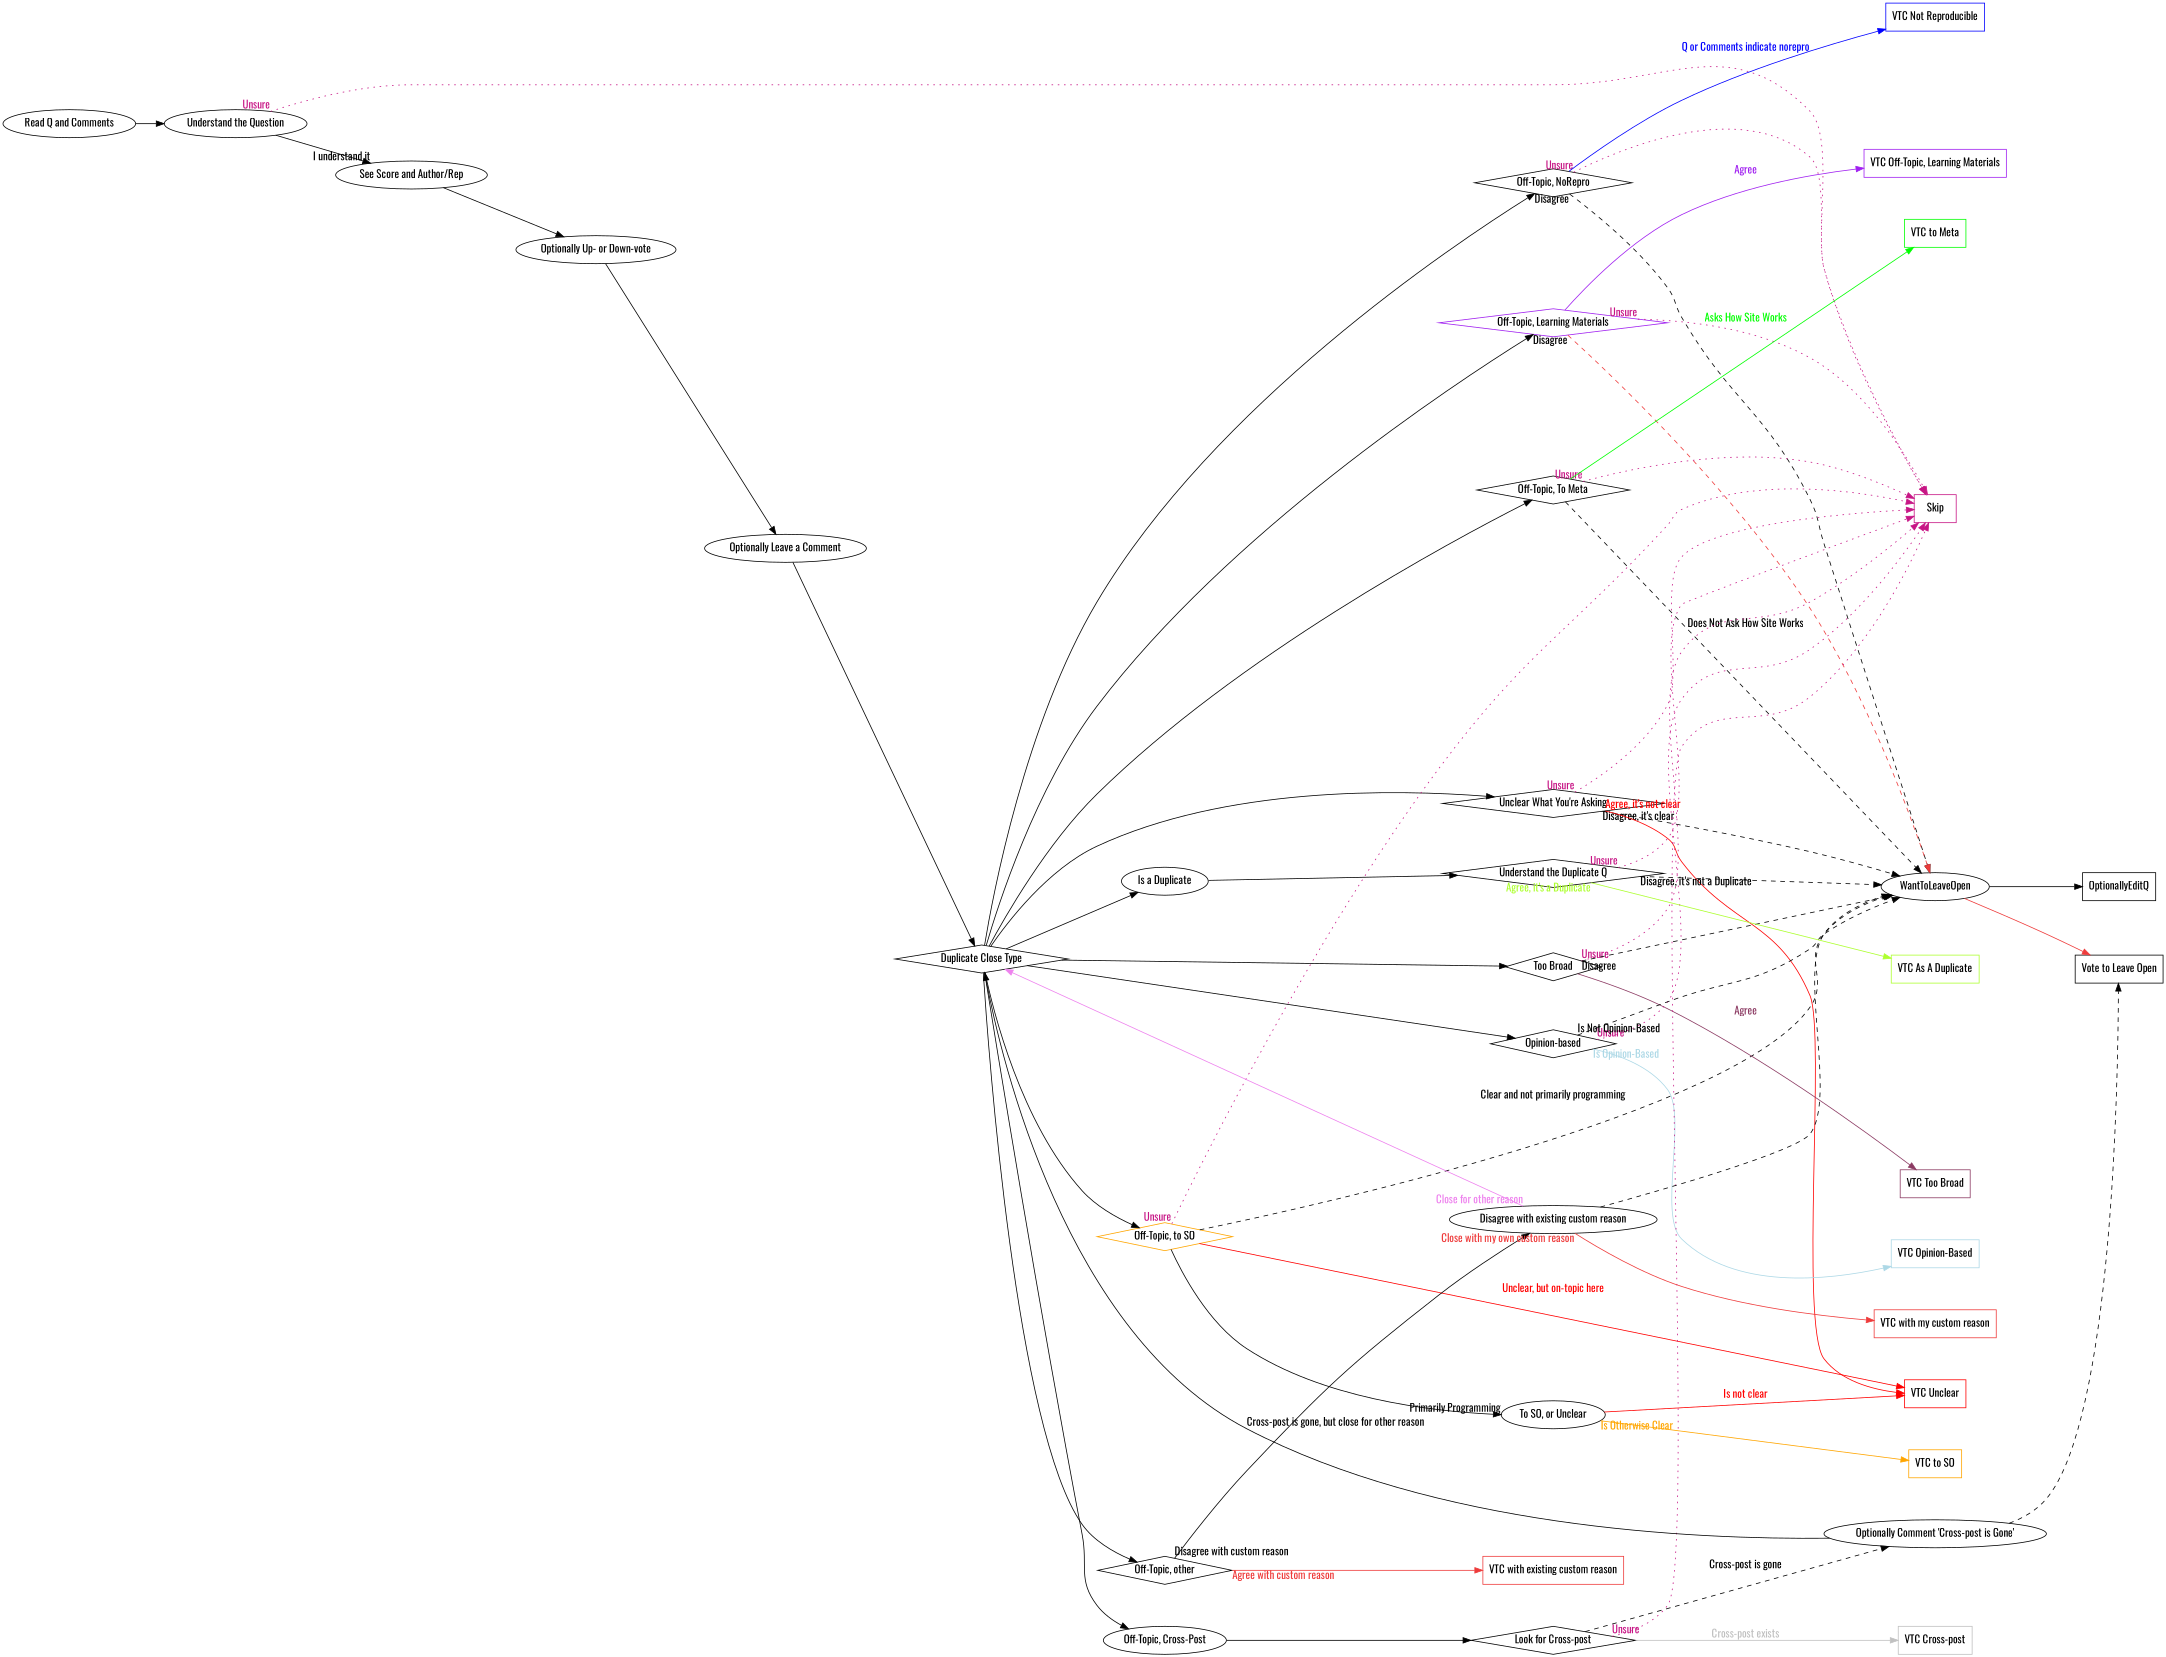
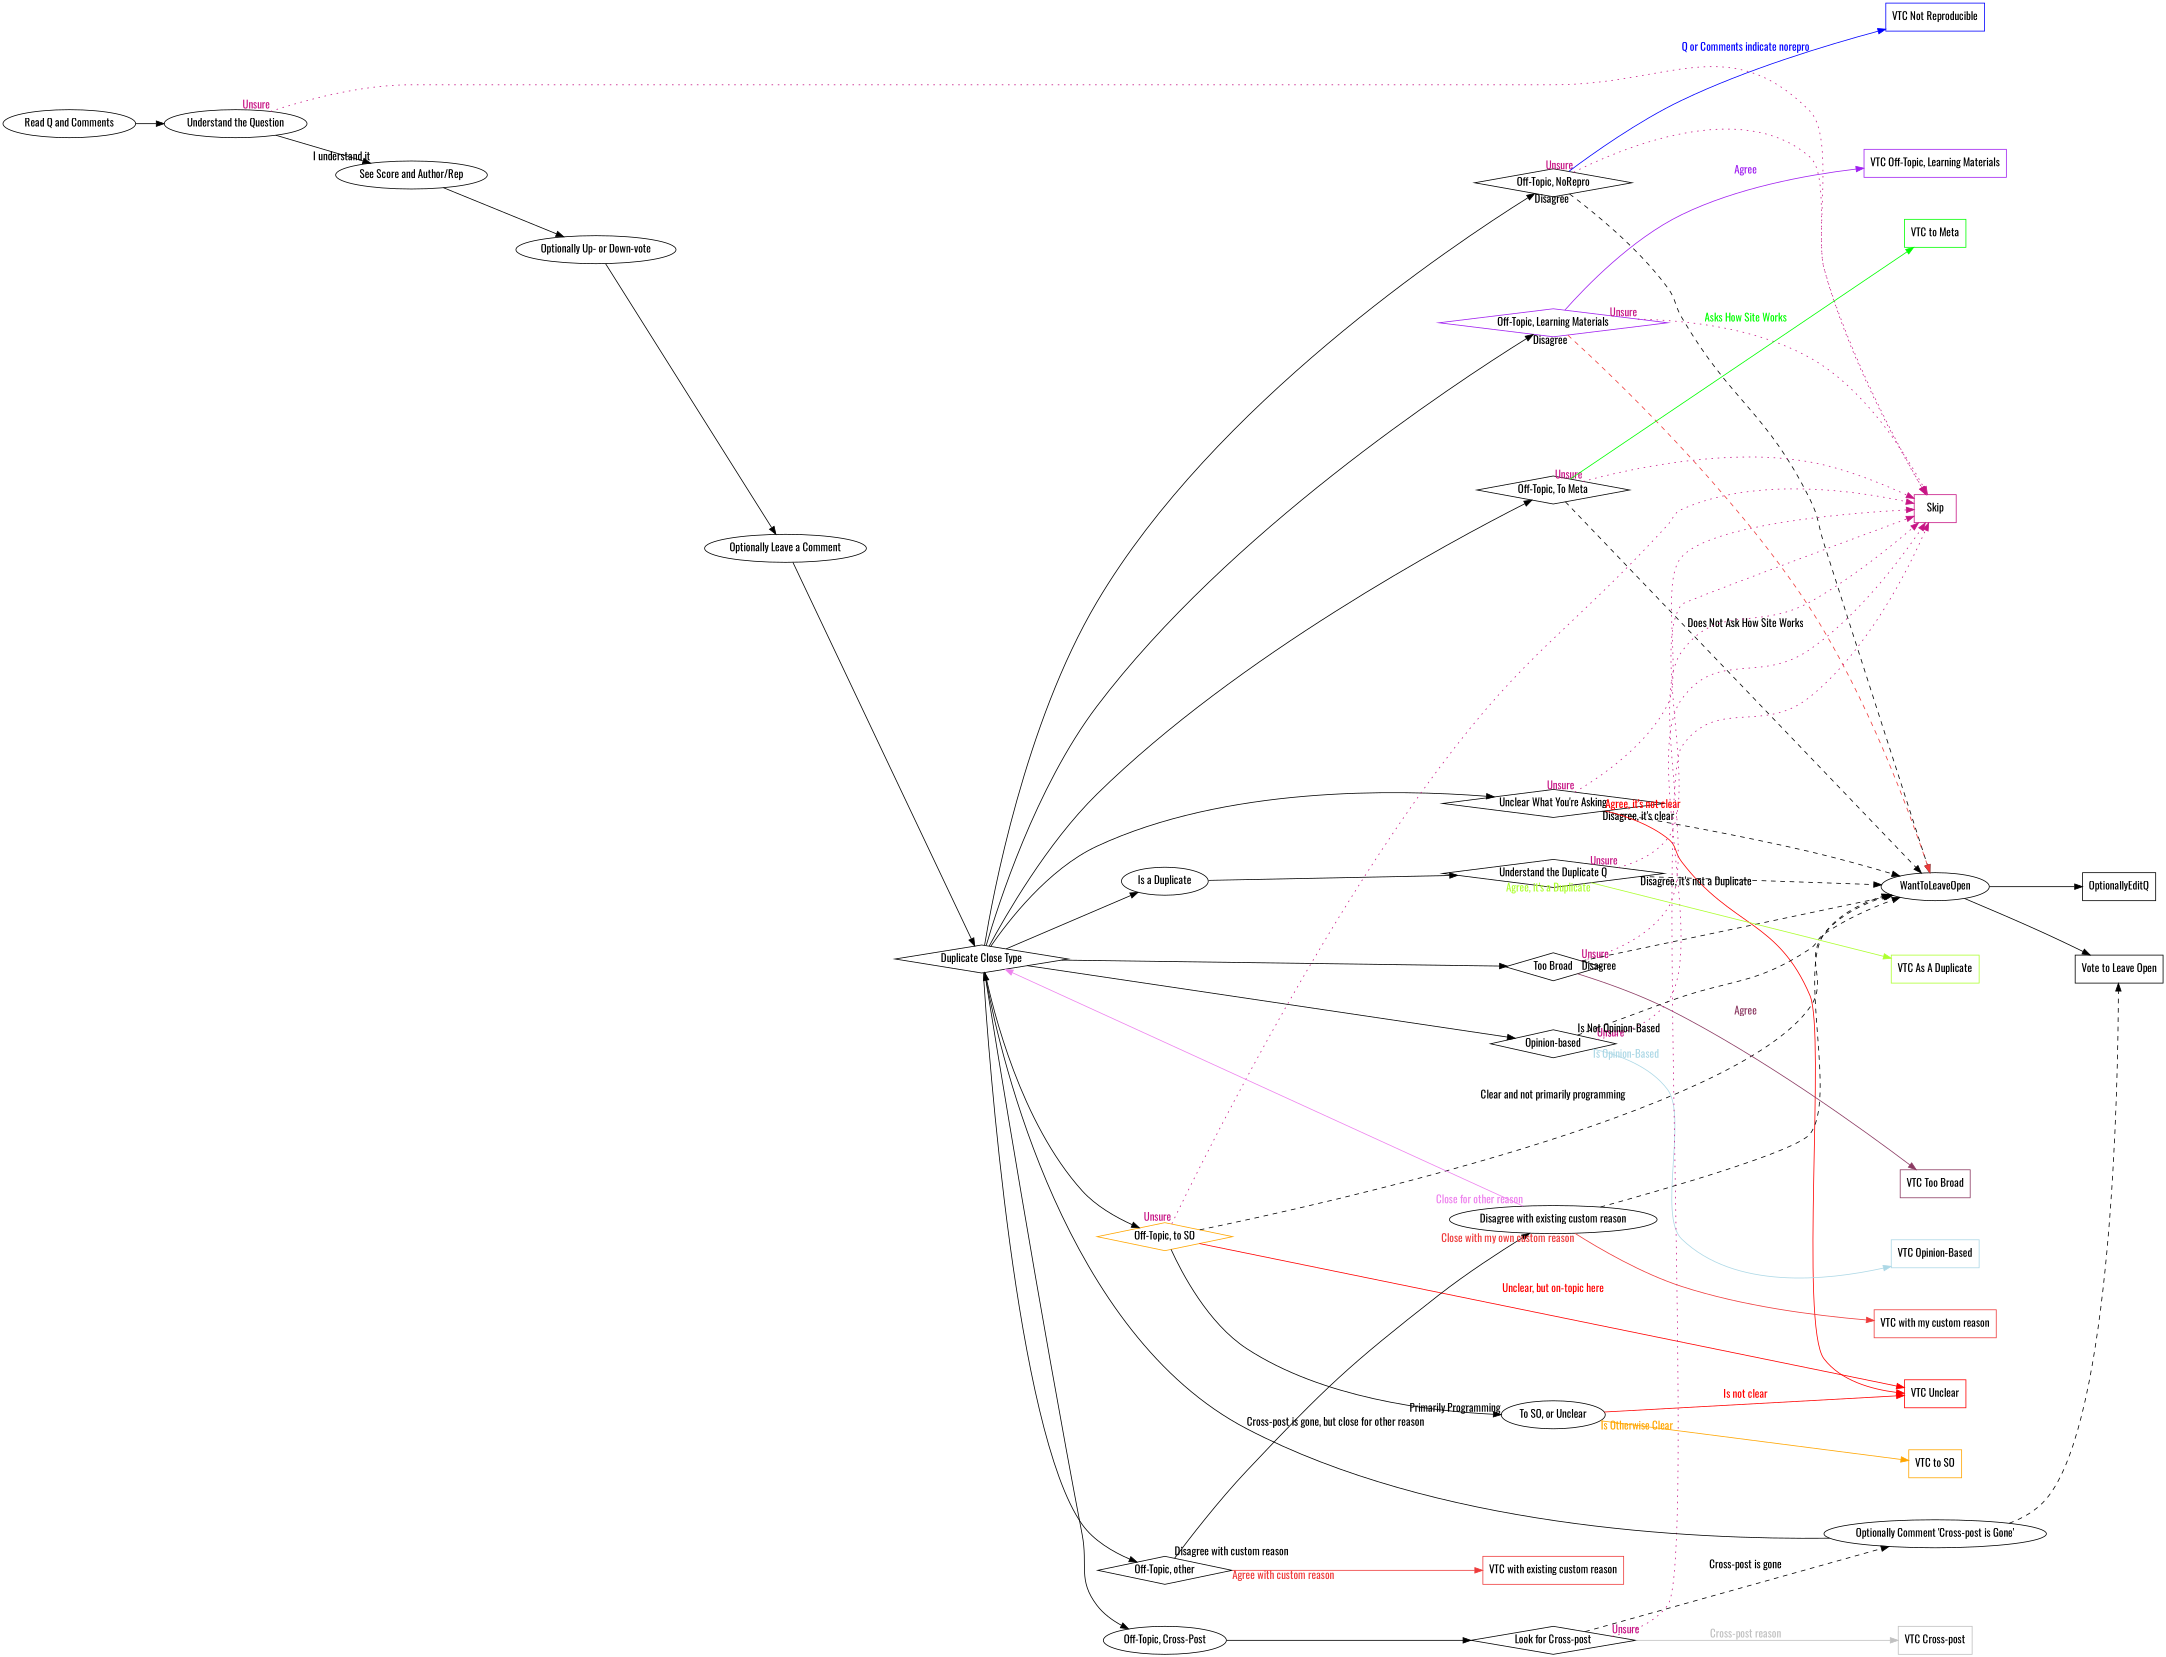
(2024, 924) -> (2024, 924)
(1746, 1634) -> (1746, 1634)
